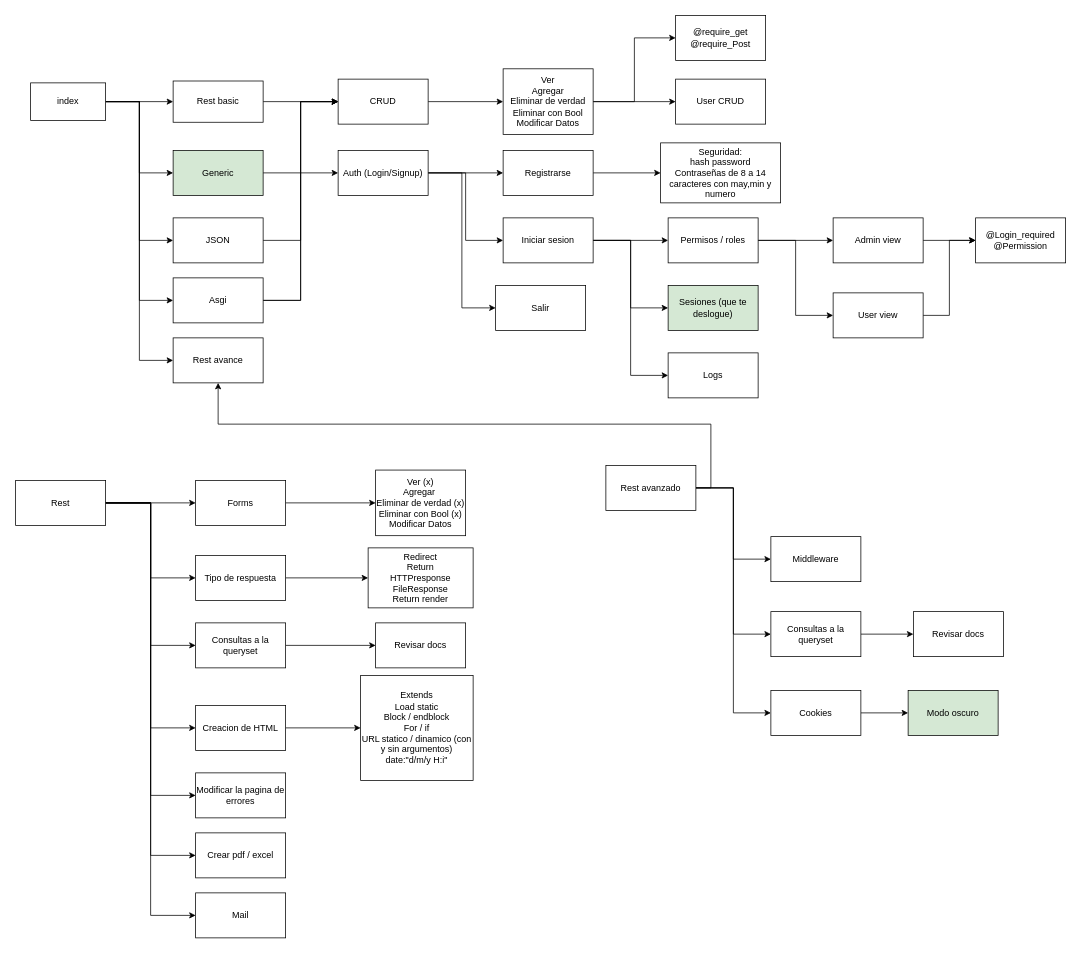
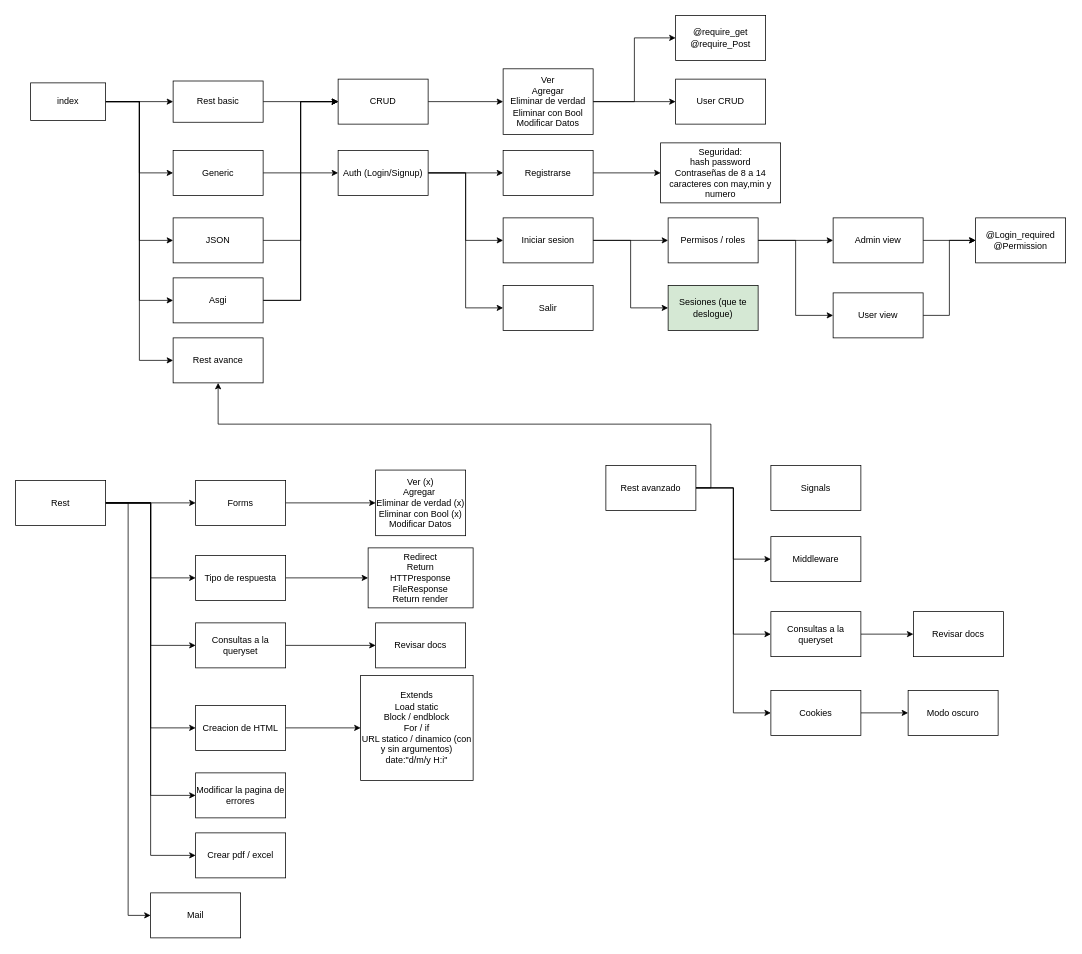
(218, 173) -> (218, 173)
(540, 308) -> (548, 308)
(630, 358) -> none
(713, 375) -> none
none -> (816, 488)
(953, 713) -> (953, 713)
(240, 915) -> (195, 915)
